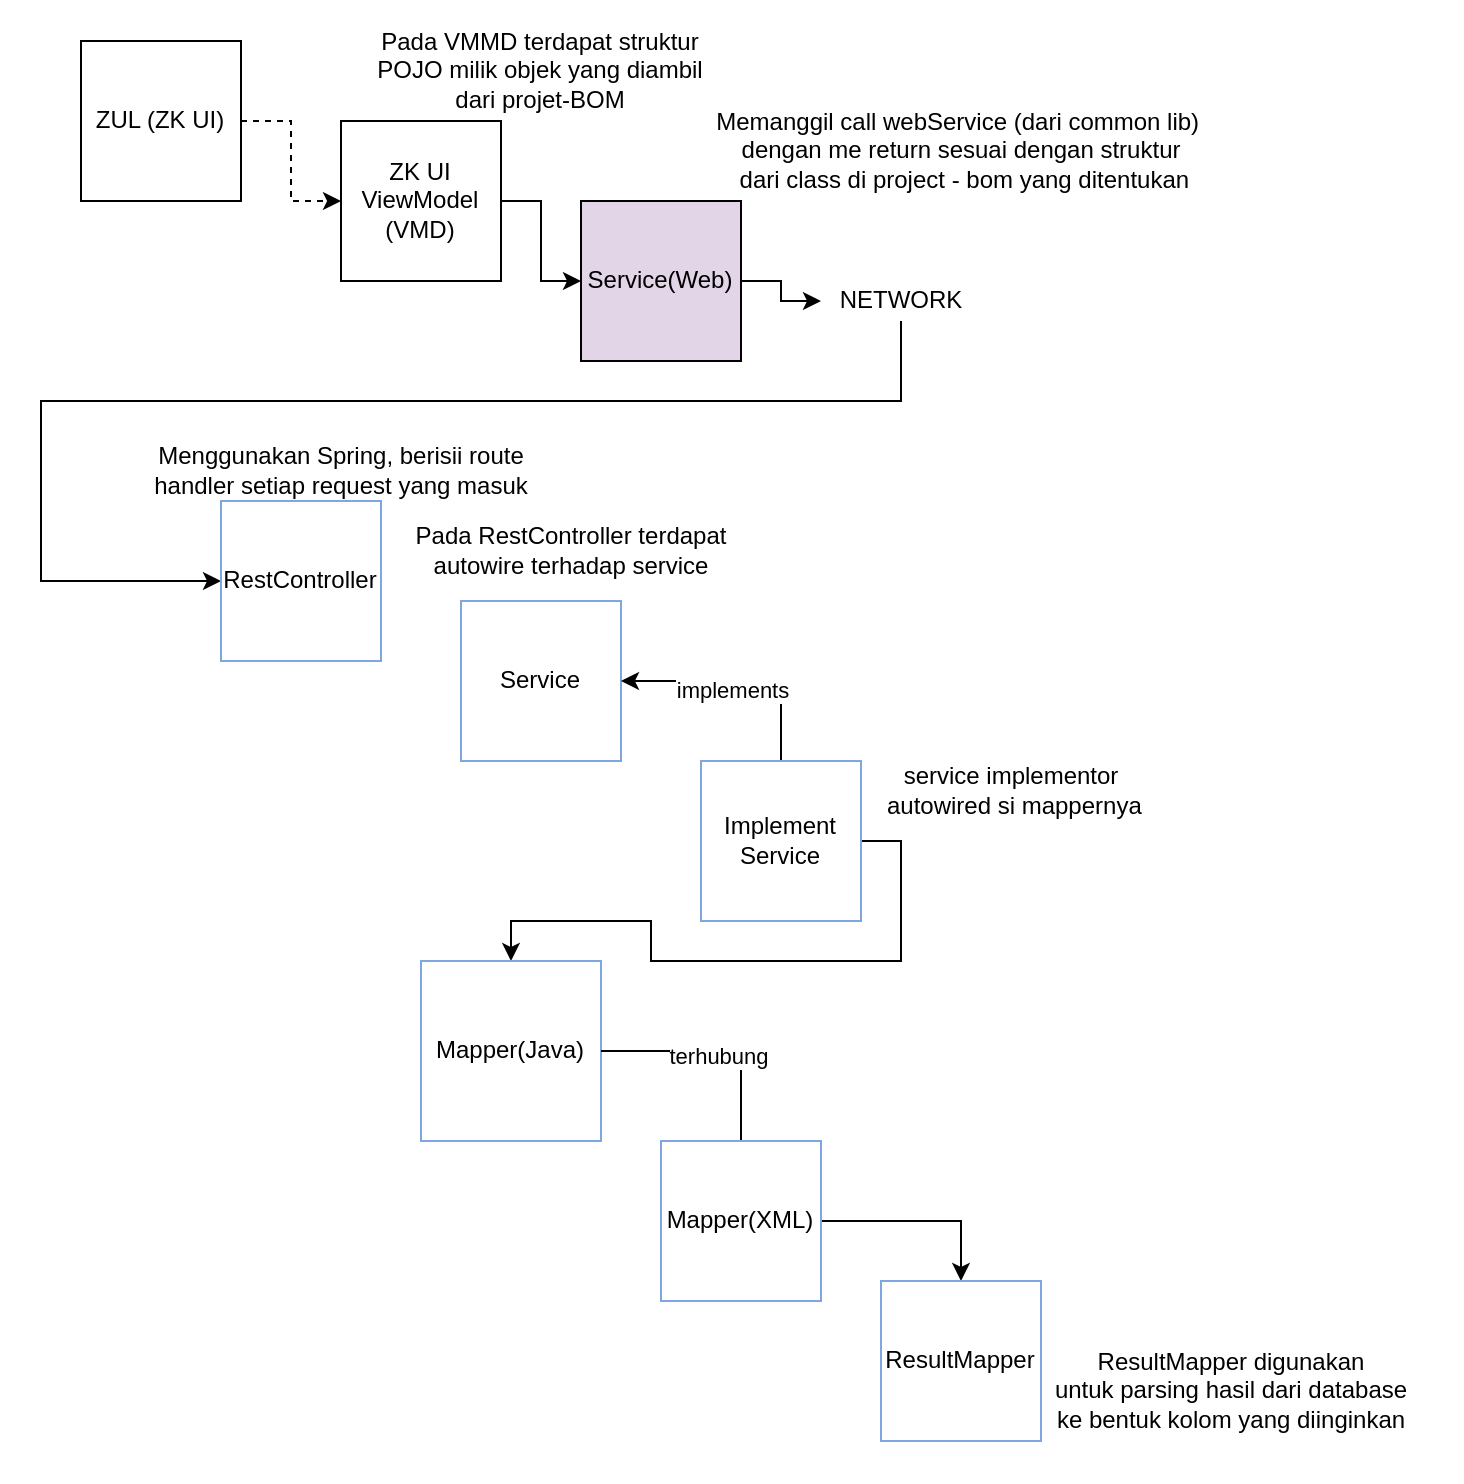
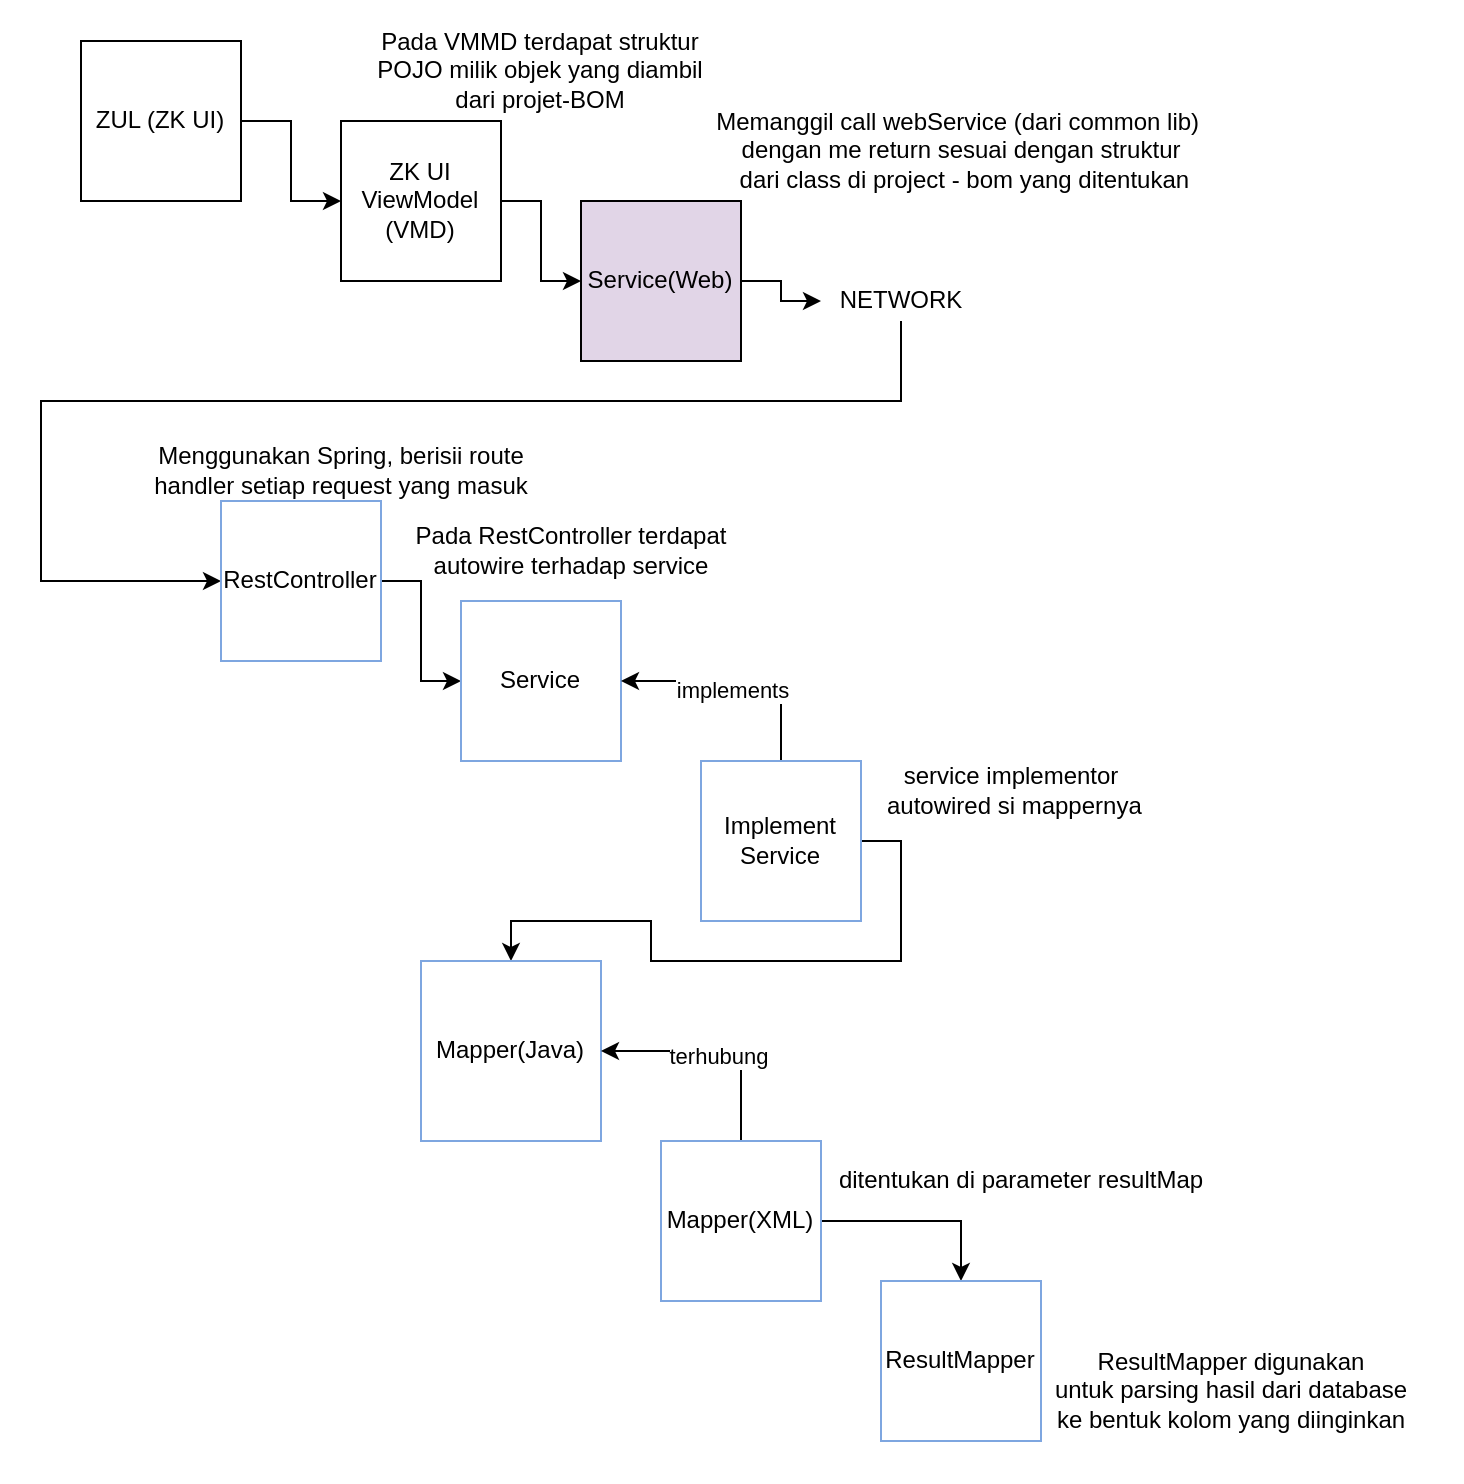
(291, 156) -> (291, 156)
none -> (421, 624)
(609, 1051) -> (616, 1051)
none -> (1021, 1181)
